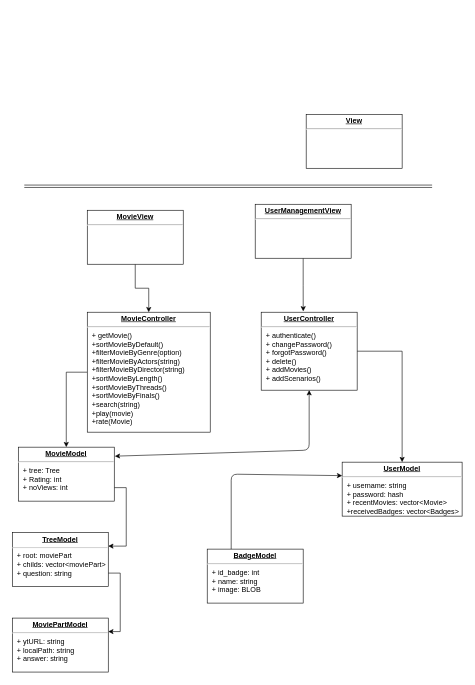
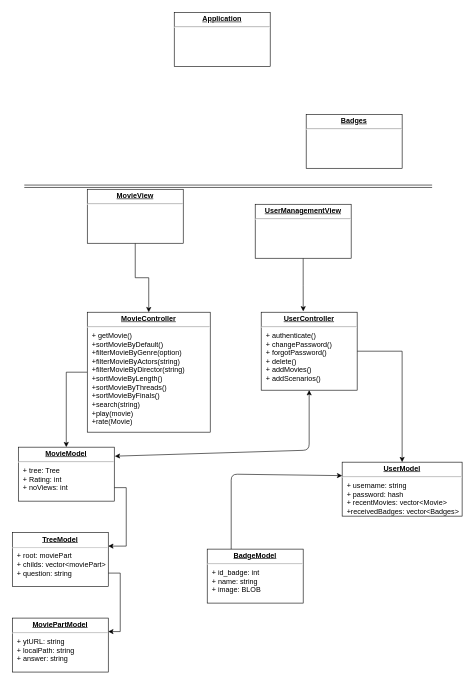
none -> (222, 39)
(313, 119) -> (318, 119)
(135, 237) -> (135, 216)
